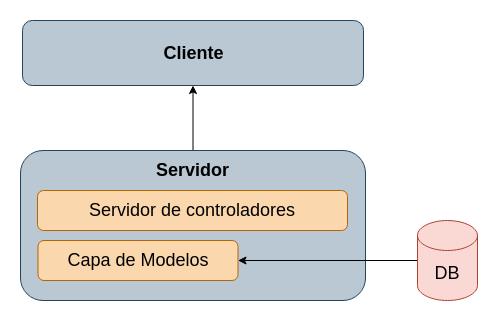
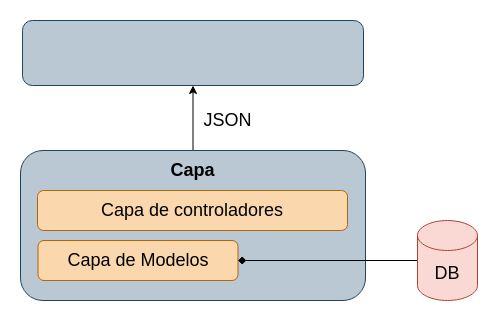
(193, 53) -> none
none -> (228, 121)
(193, 171) -> (193, 171)
(193, 211) -> (193, 211)
(246, 261) -> (247, 261)
